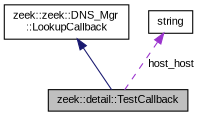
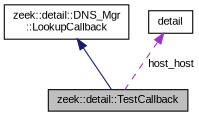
(67, 22) -> (67, 22)
(171, 22) -> (171, 22)
